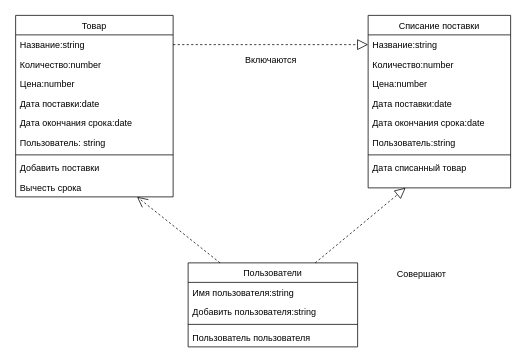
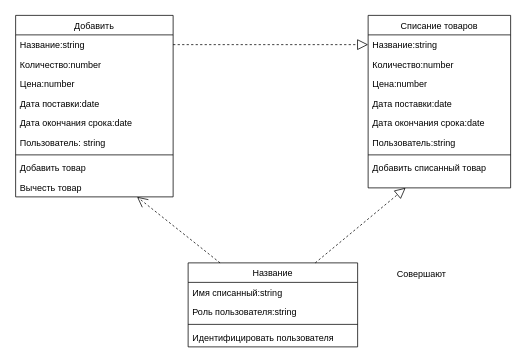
(94, 26) -> (94, 26)
(439, 26) -> (439, 26)
(270, 60) -> none
(61, 168) -> (54, 168)
(420, 168) -> (430, 168)
(51, 188) -> (51, 188)
(272, 273) -> (272, 273)
(246, 293) -> (239, 293)
(259, 312) -> (249, 312)
(254, 338) -> (264, 338)
